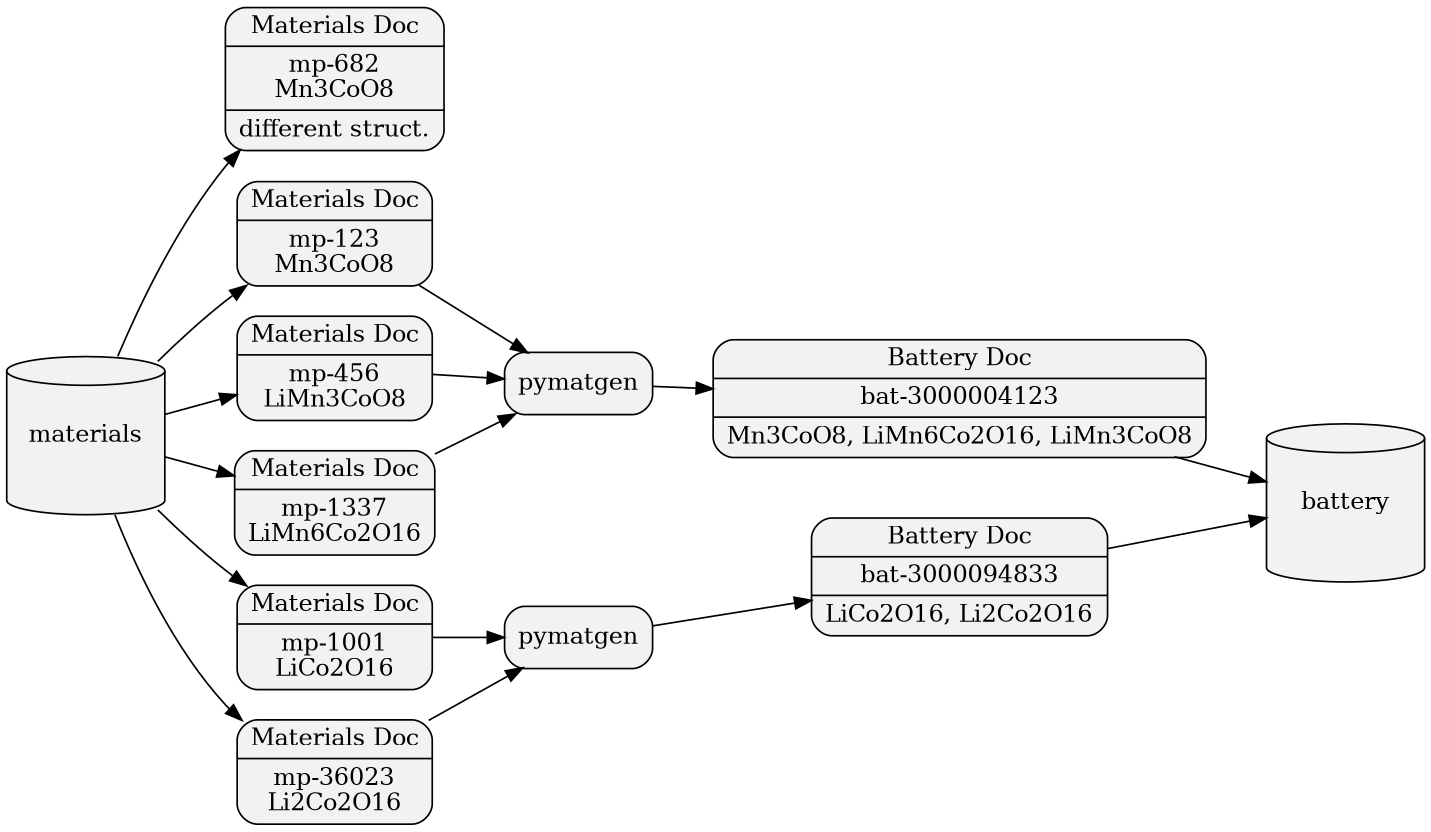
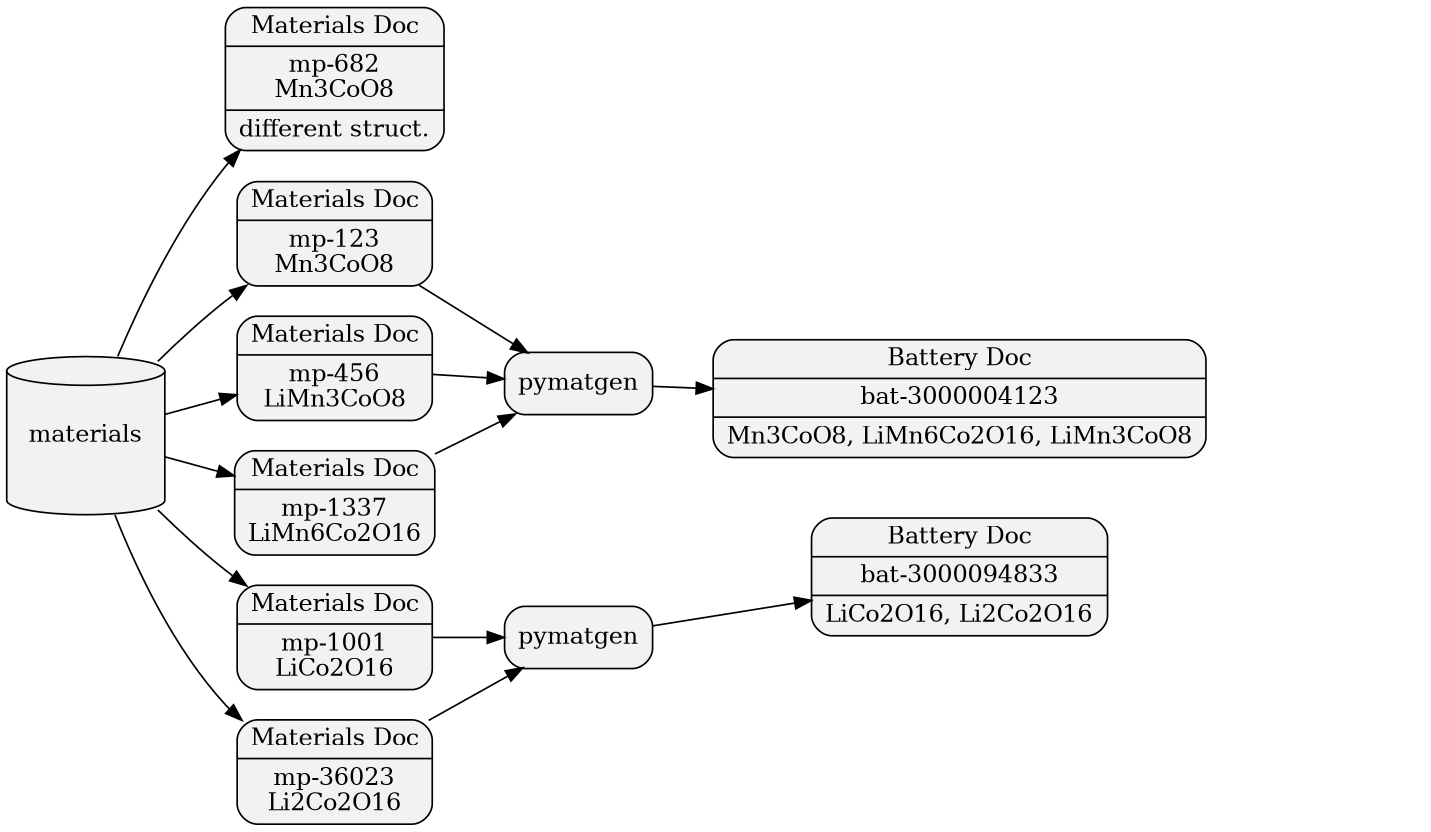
(1346, 503) -> none
